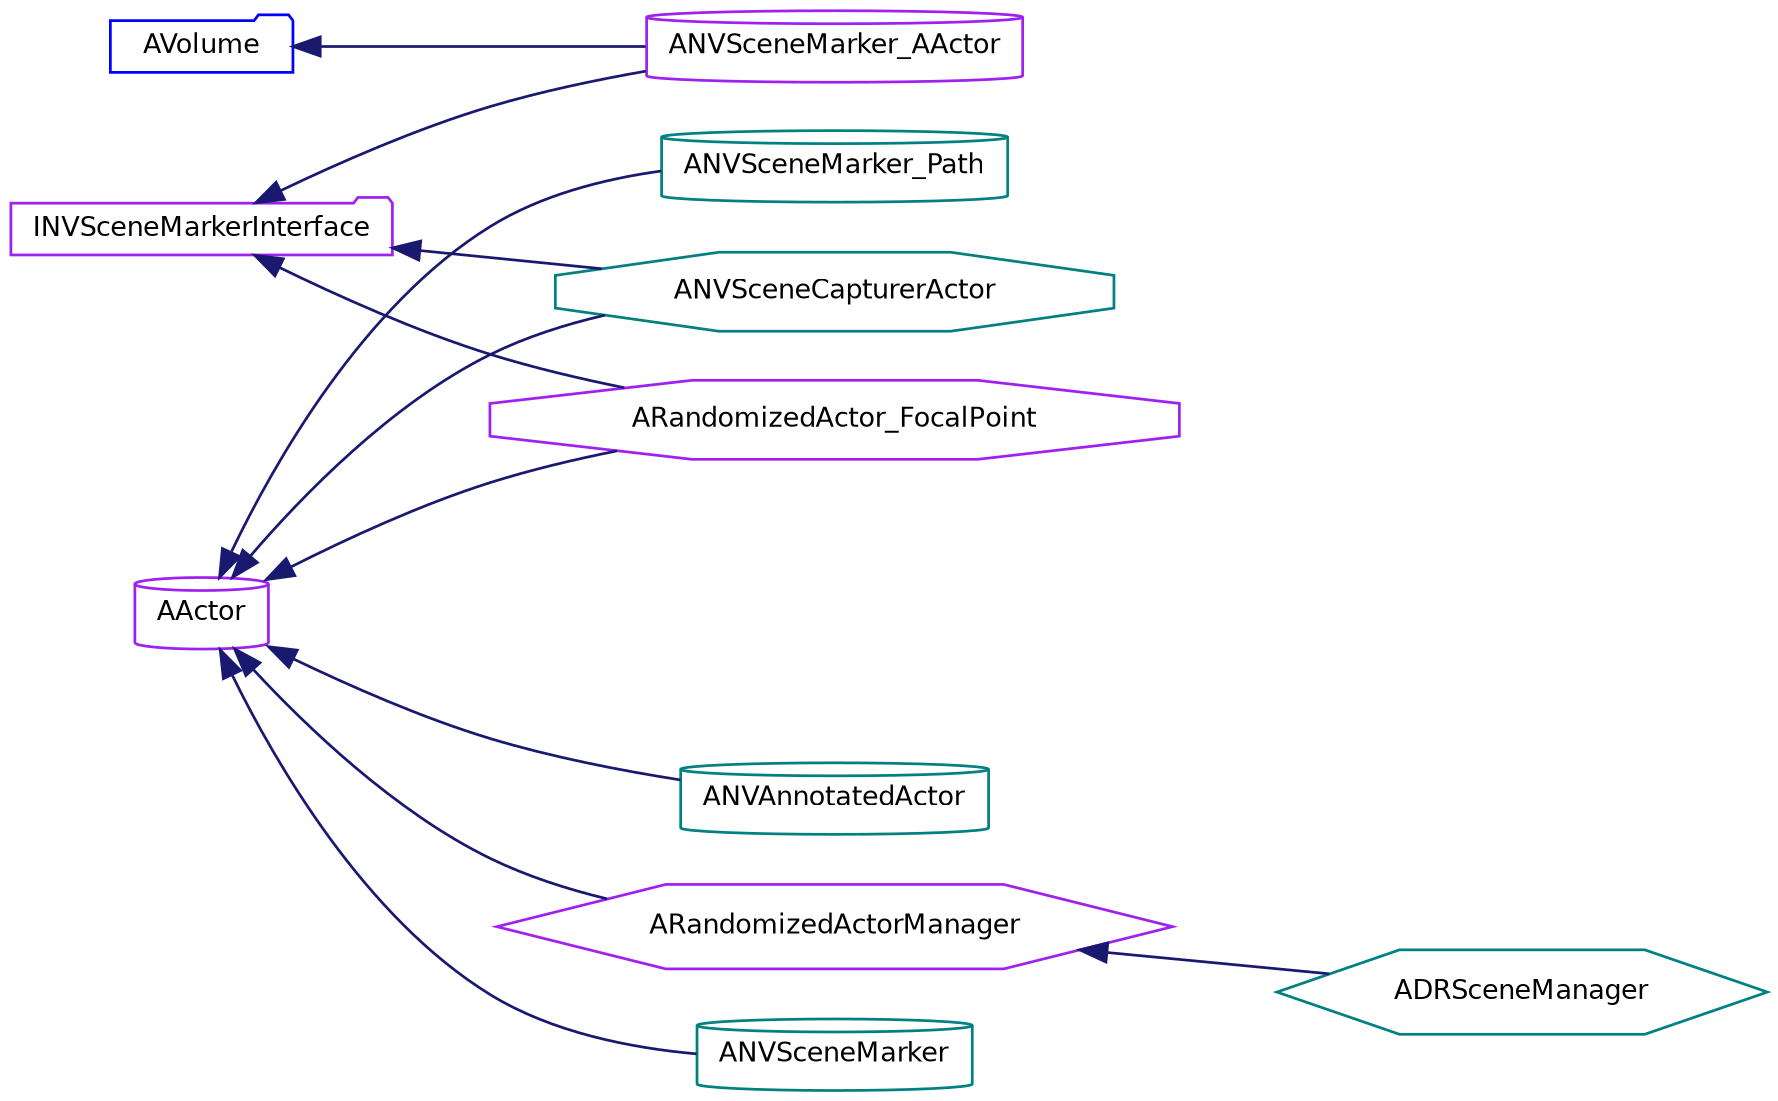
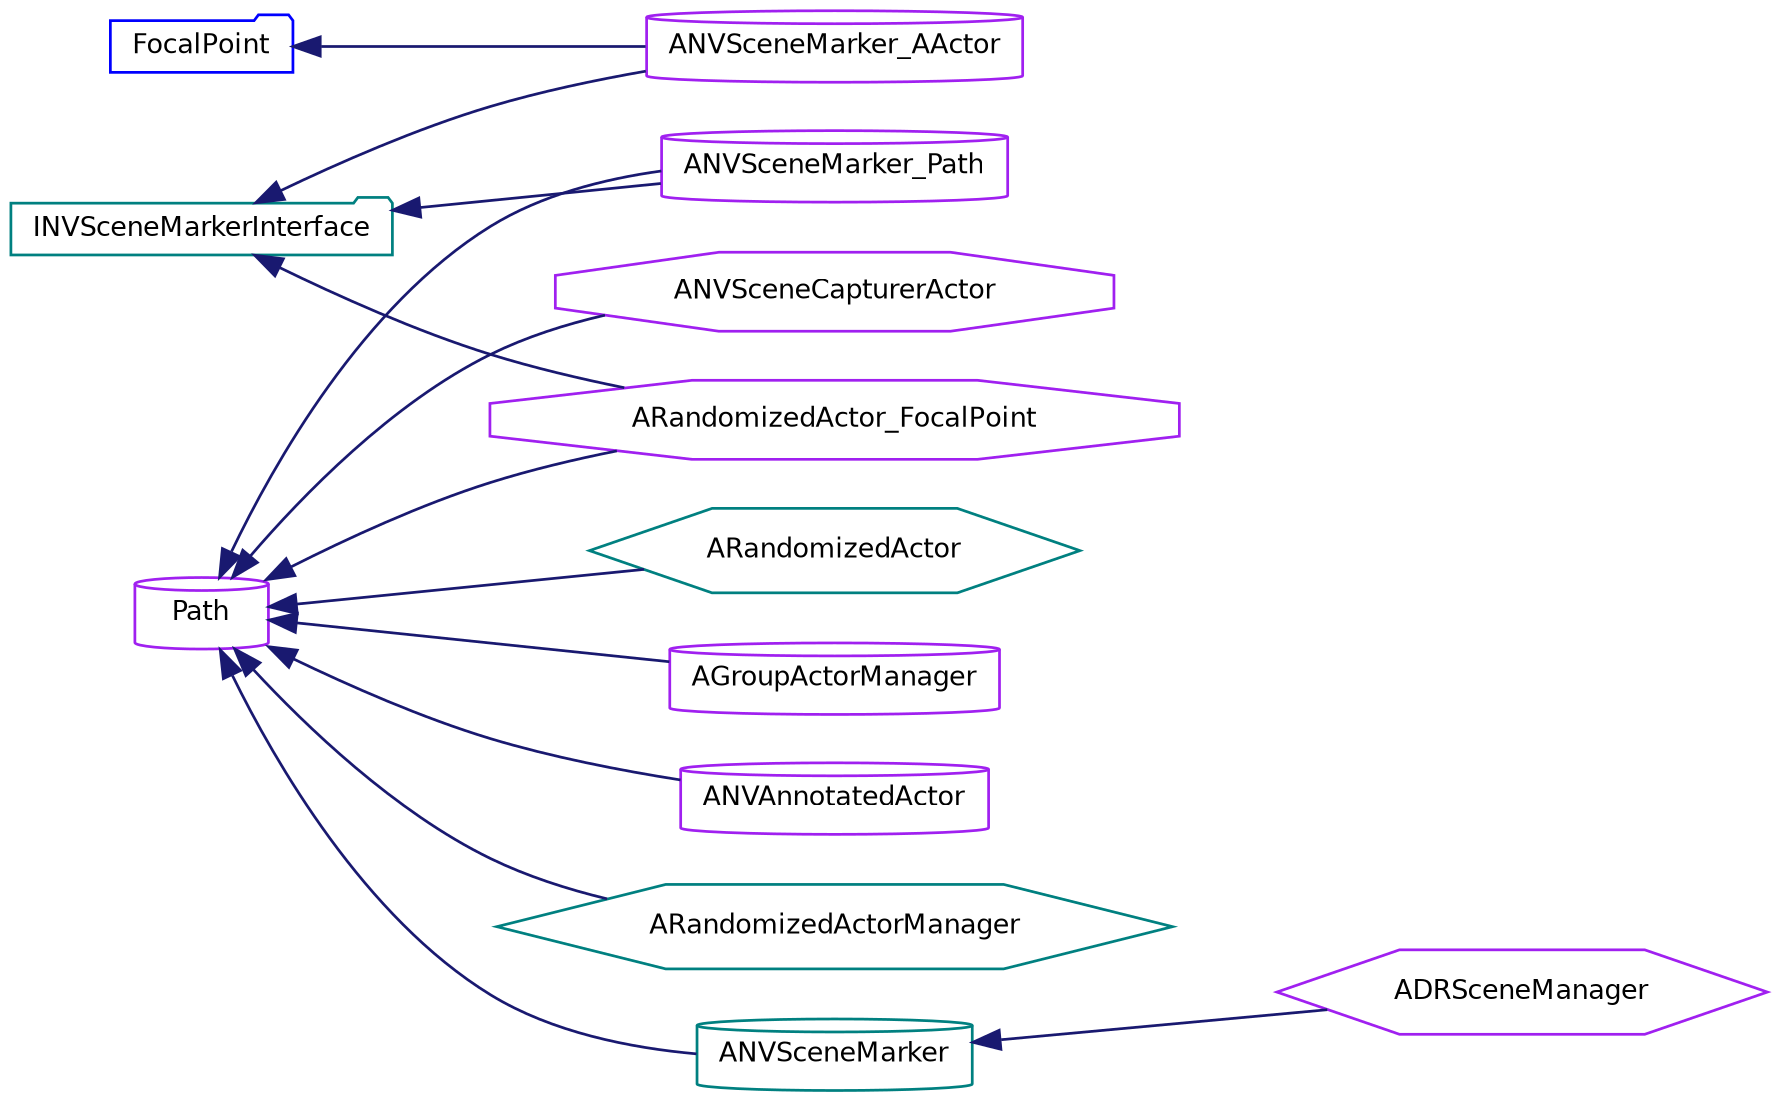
(202, 46) -> (202, 46)
(835, 166) -> (835, 166)
(202, 229) -> (202, 229)
(511, 260) -> (504, 199)
(835, 292) -> (835, 292)
none -> (835, 551)
(202, 613) -> (202, 613)
none -> (835, 679)
(835, 799) -> (835, 799)
(835, 927) -> (835, 927)
(1218, 963) -> (1164, 1025)
(1522, 992) -> (1522, 992)
